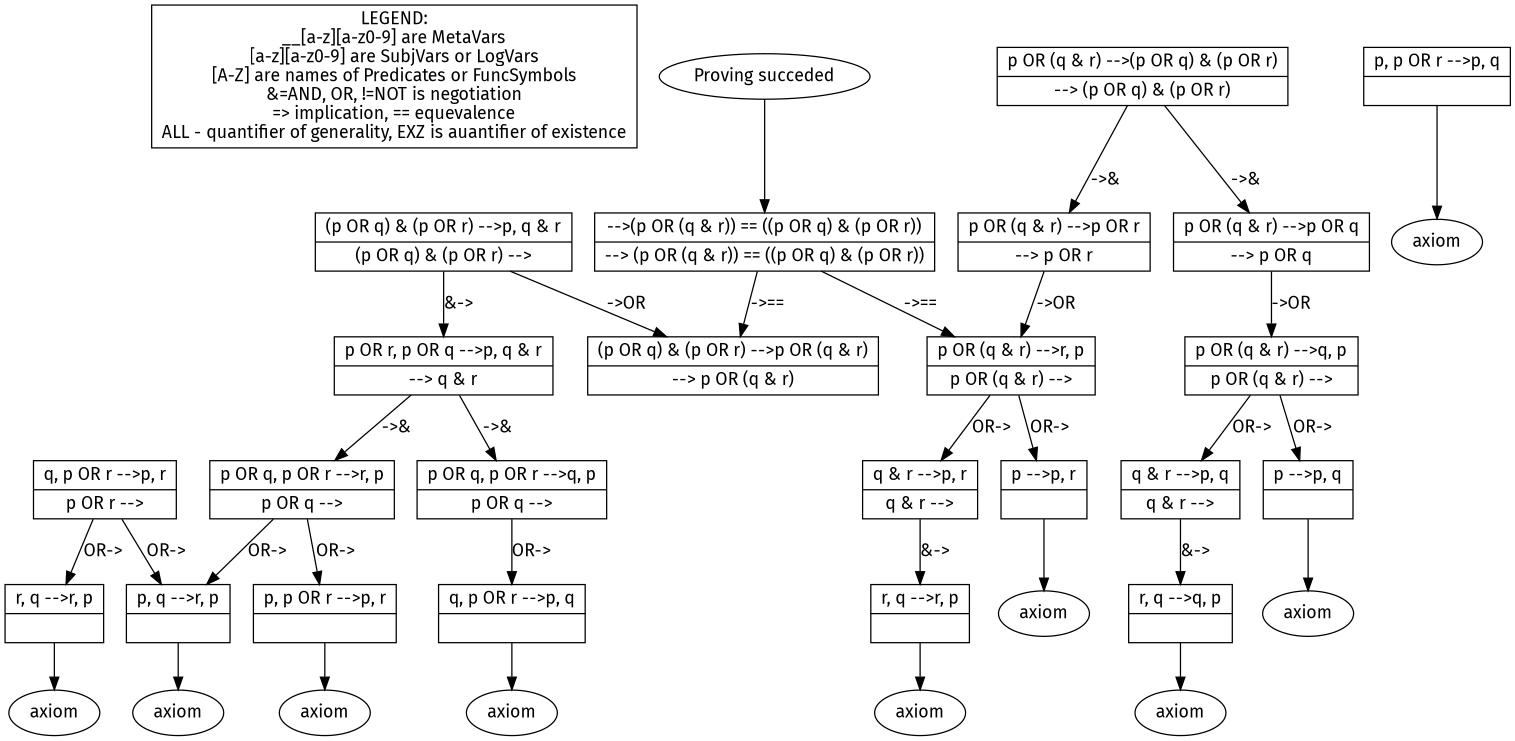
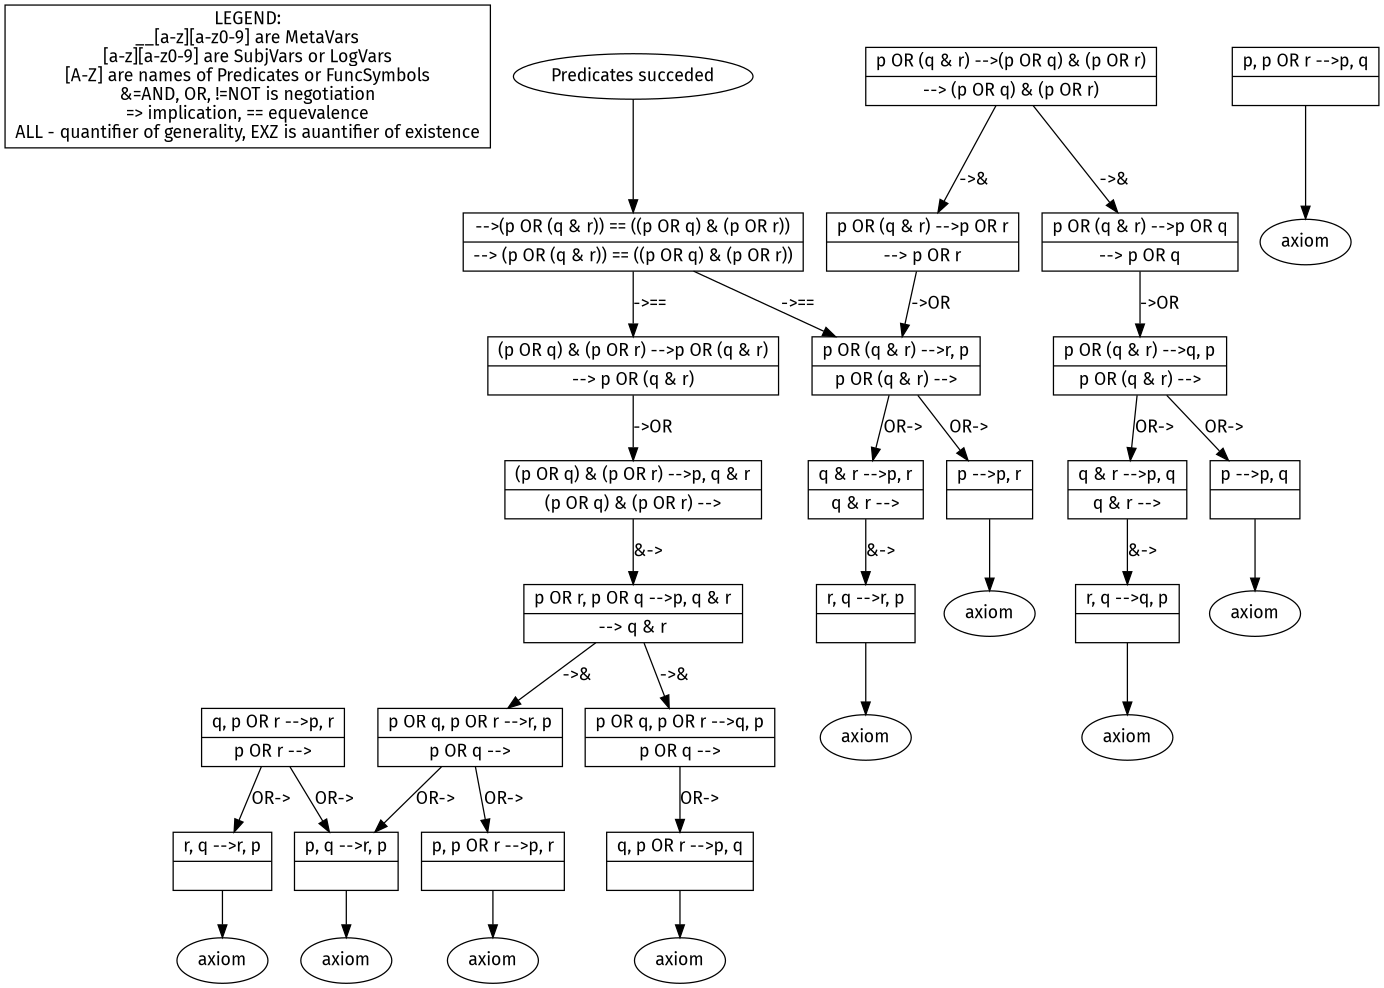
(765, 76) -> (633, 76)
(582, 301) -> (633, 421)
